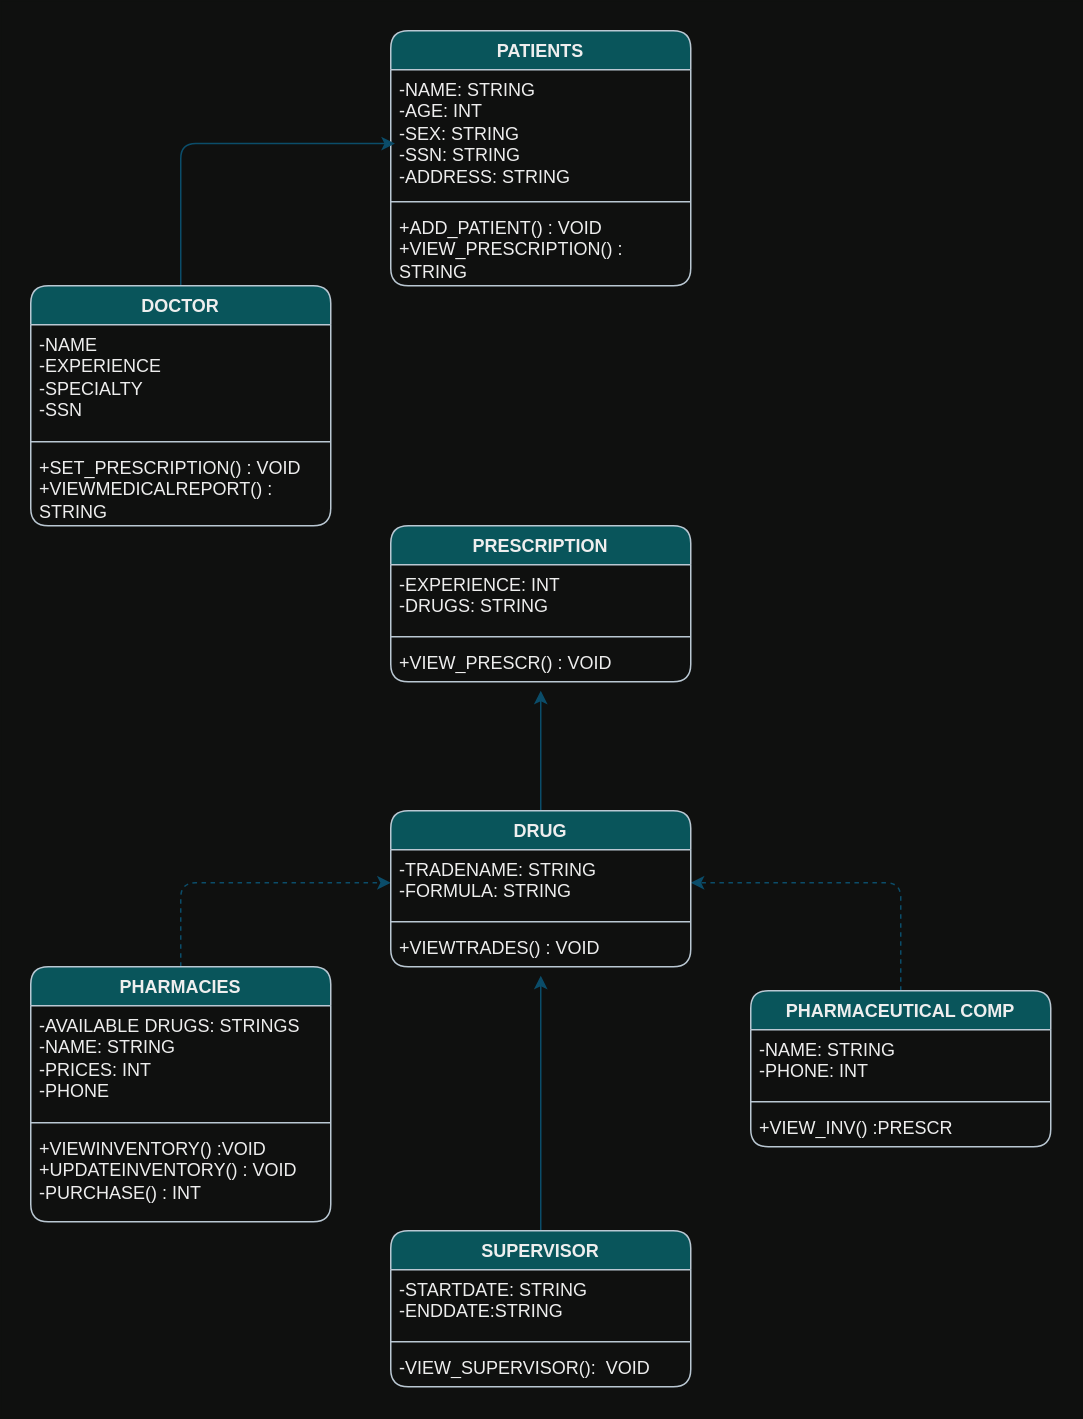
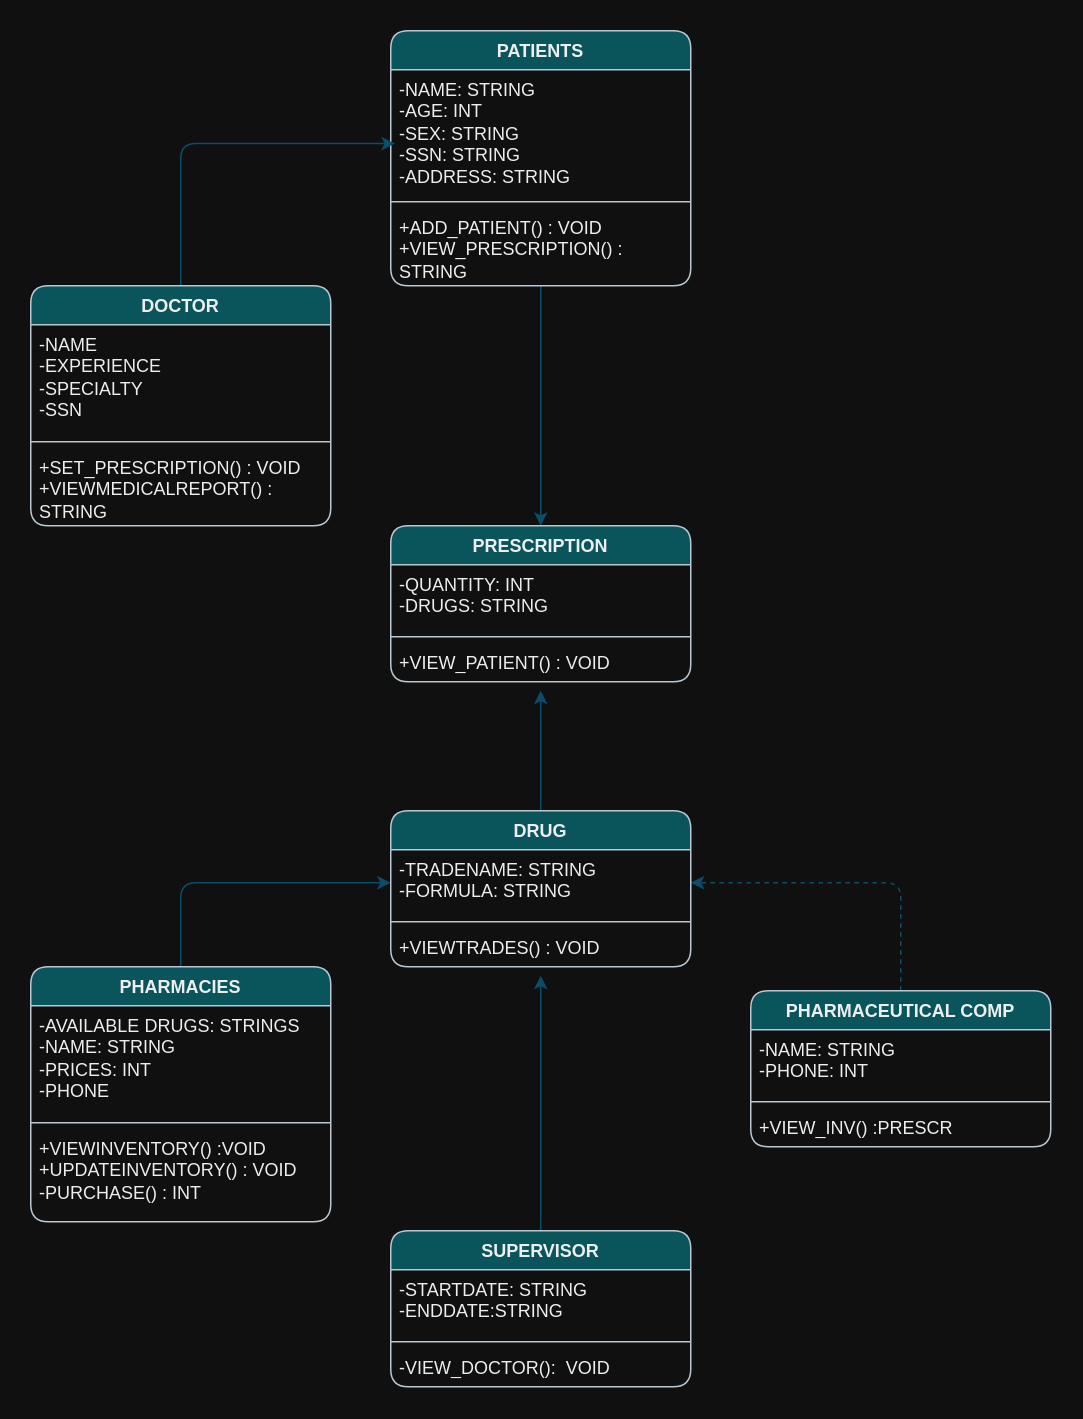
none -> (541, 402)
(476, 597) -> (466, 597)
(499, 664) -> (504, 664)
(246, 883) -> (246, 883)
(521, 1369) -> (501, 1369)
